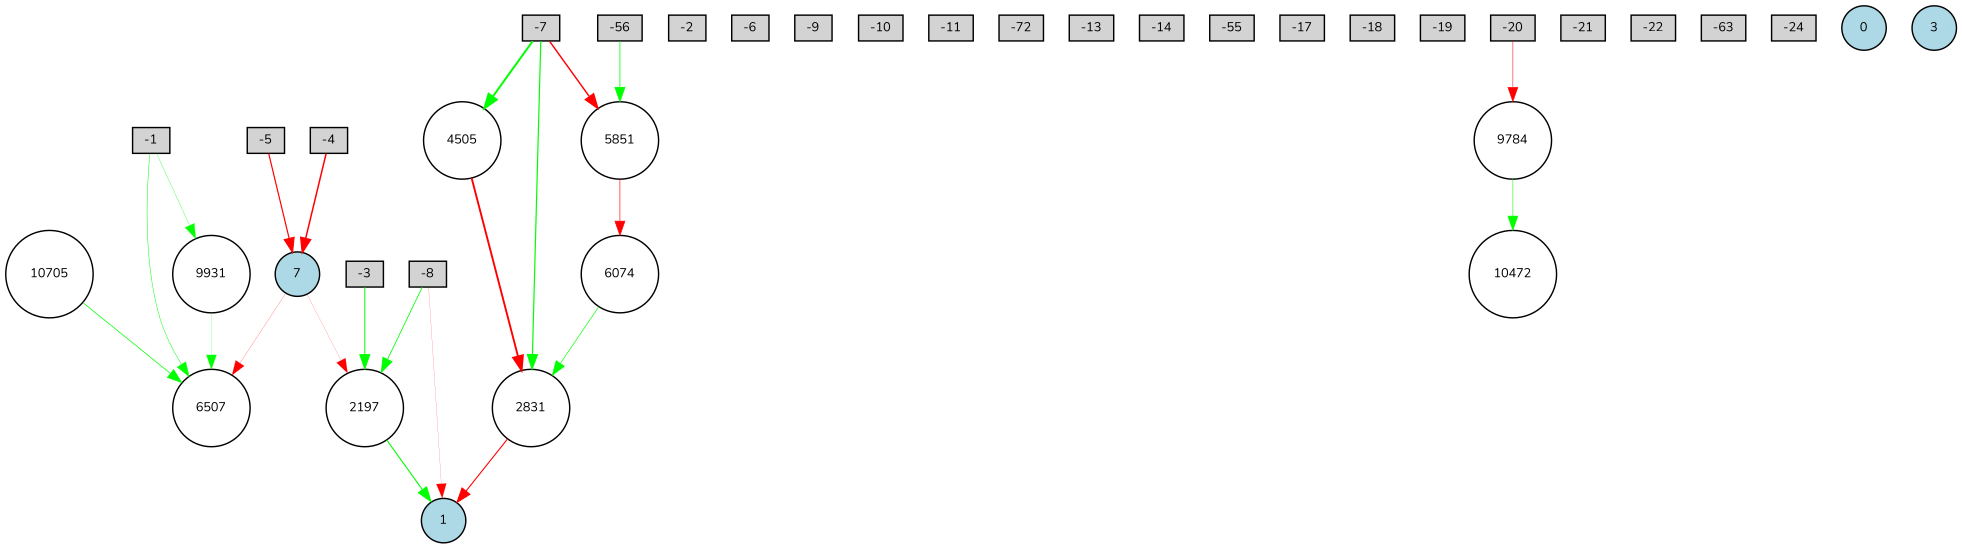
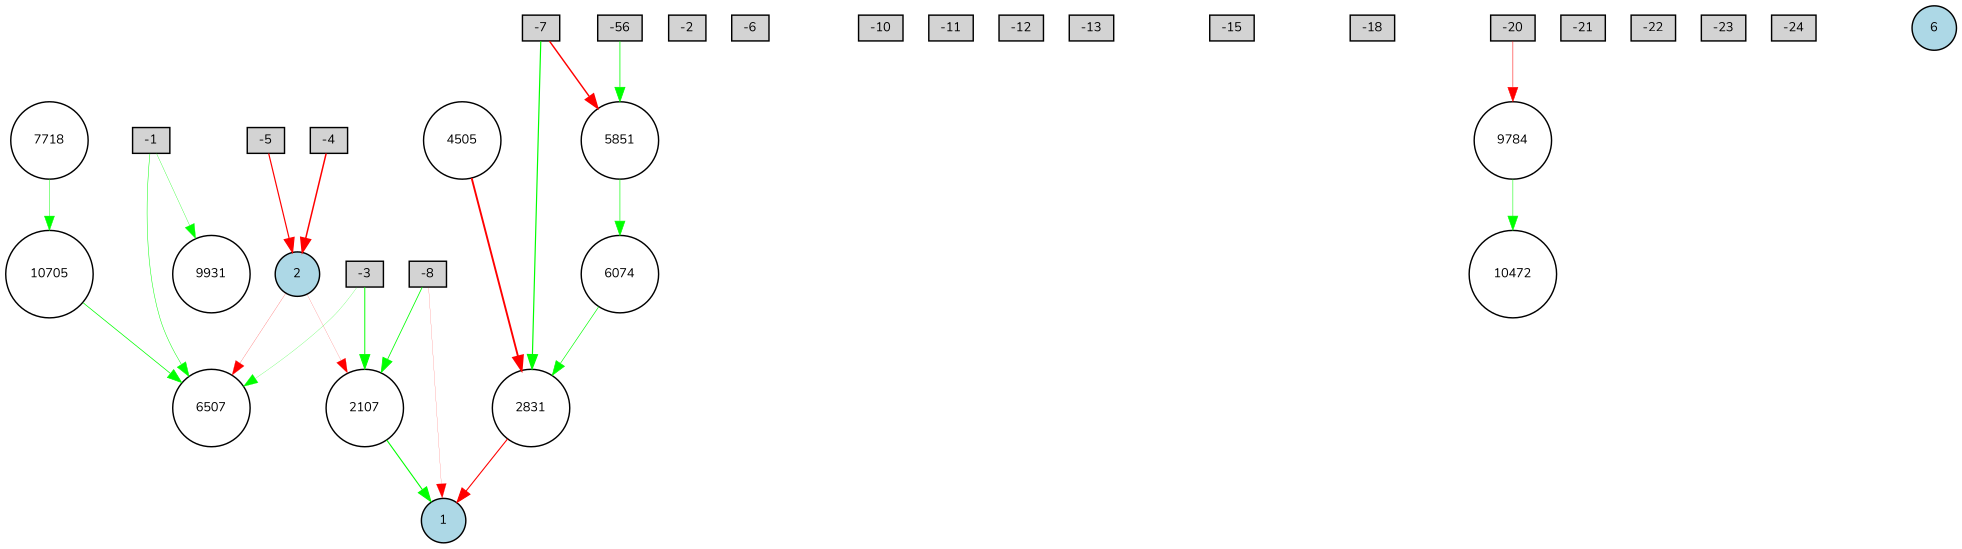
(813, 28) -> none
(1021, 28) -> (1021, 28)
(1162, 28) -> none
(1232, 28) -> (1232, 28)
(1302, 28) -> none
(1443, 28) -> none
(1724, 28) -> (1724, 28)
(1864, 28) -> none
(1934, 28) -> (1934, 28)
(513, 69) -> none
none -> (49, 140)
(620, 200) -> (620, 200)
(297, 274) -> (297, 274)
(211, 334) -> (310, 337)
(365, 408) -> (365, 408)
